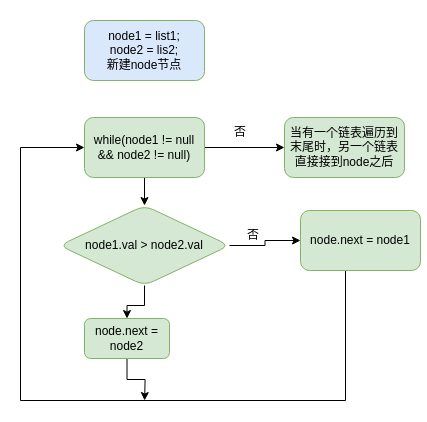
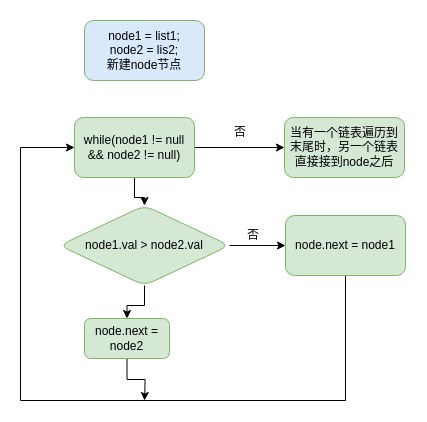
(145, 148) -> (135, 148)
(361, 241) -> (346, 246)
